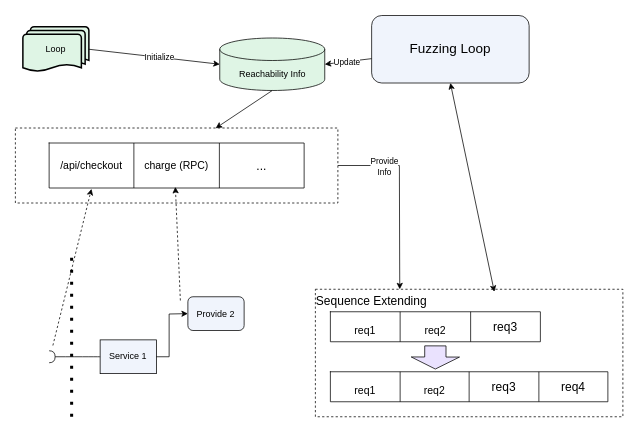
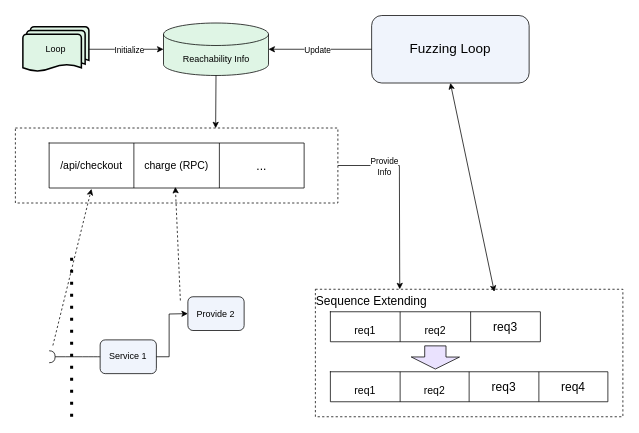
(272, 64) -> (216, 49)
(128, 357) -> (128, 357)
